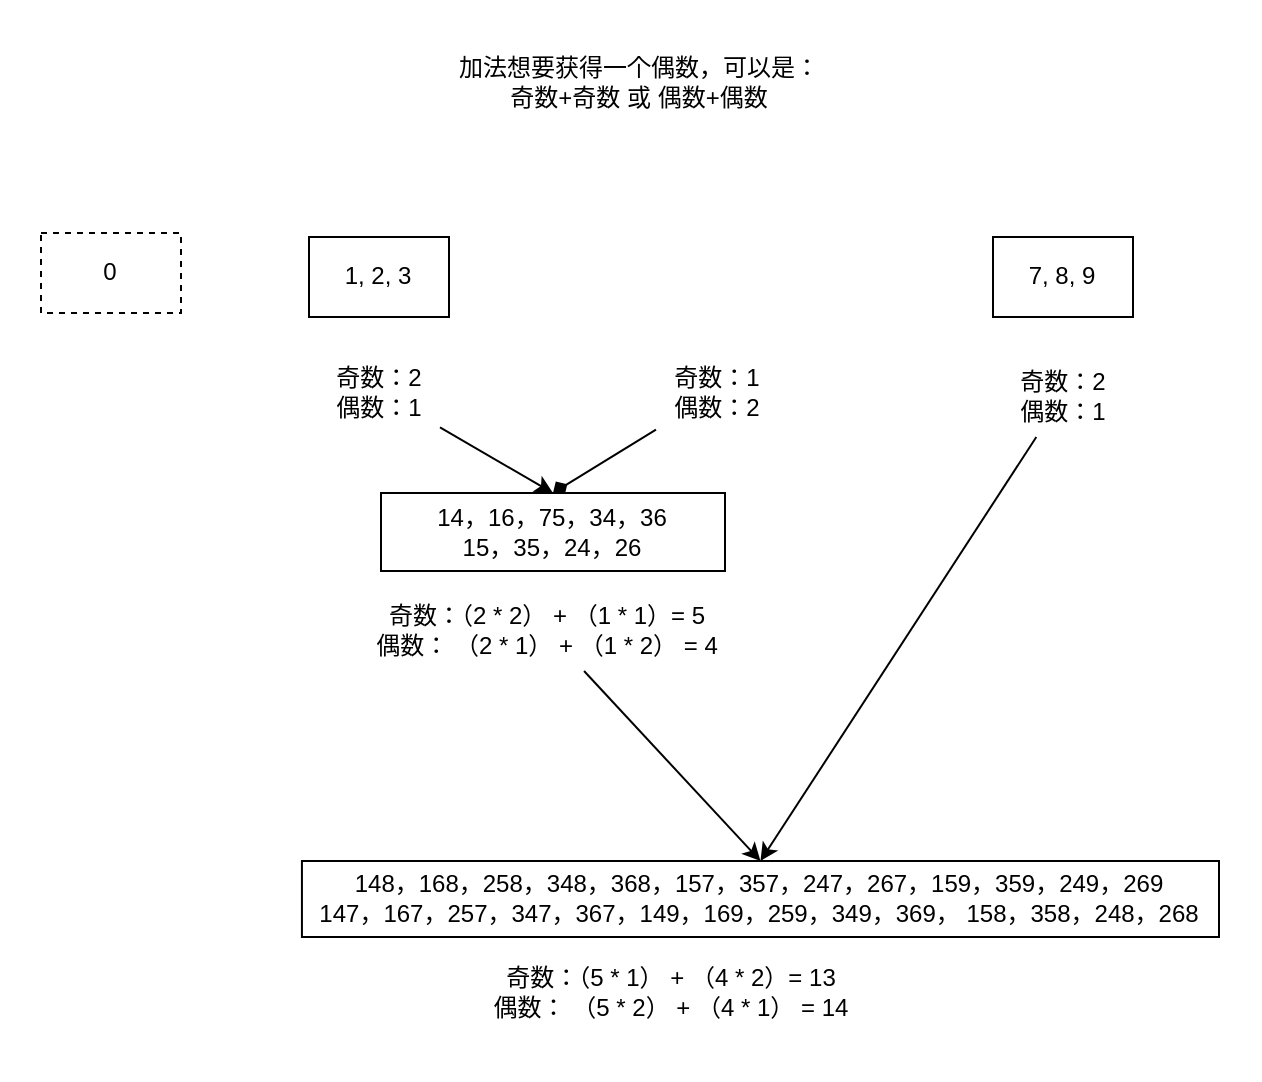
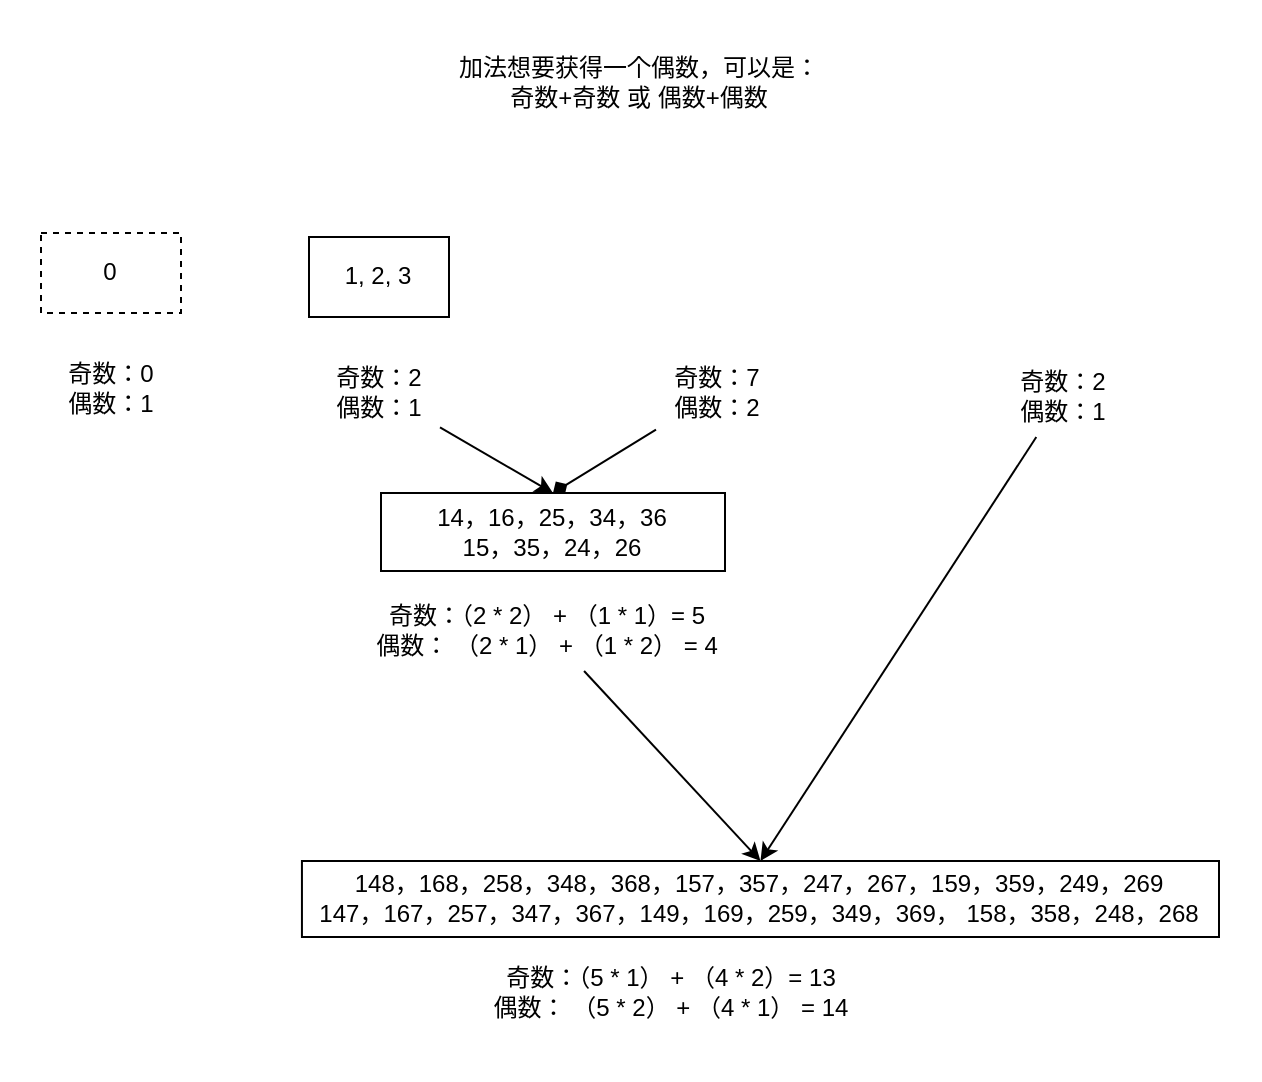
(1063, 277) -> none
none -> (111, 388)
(718, 393) -> (718, 393)
(553, 533) -> (553, 533)
